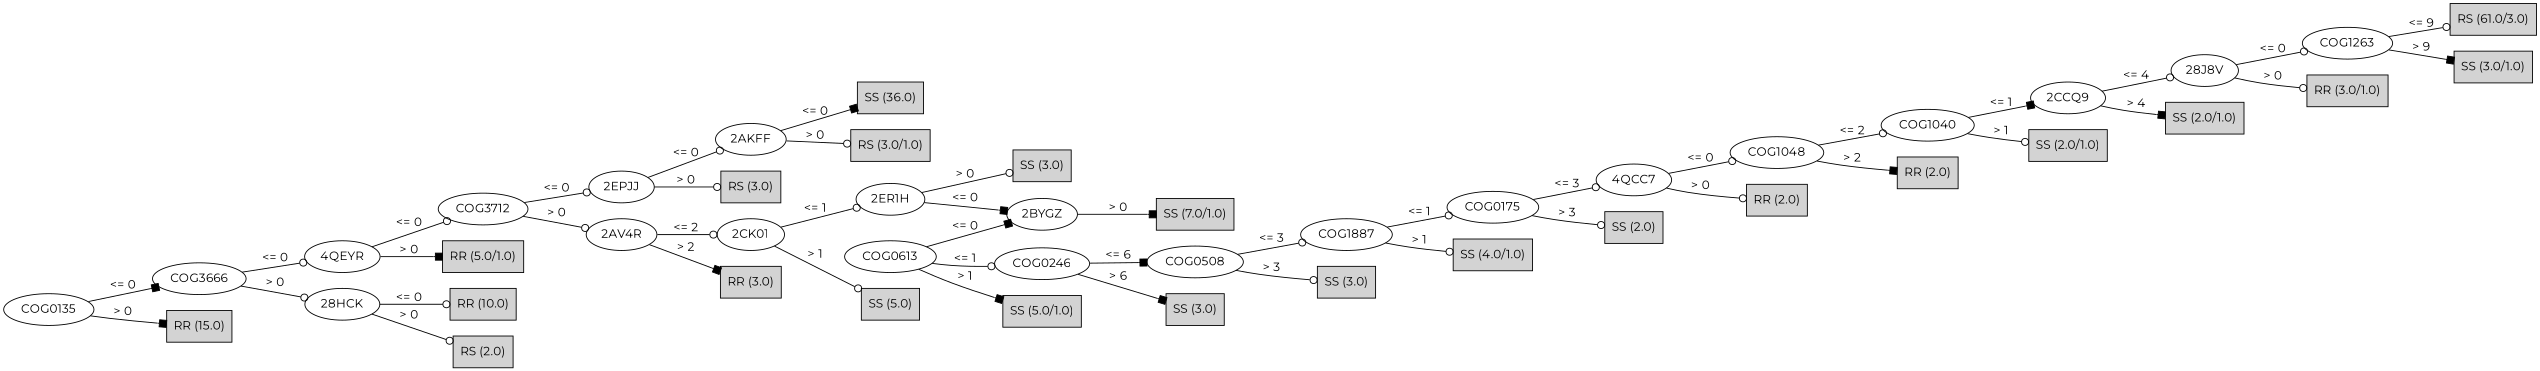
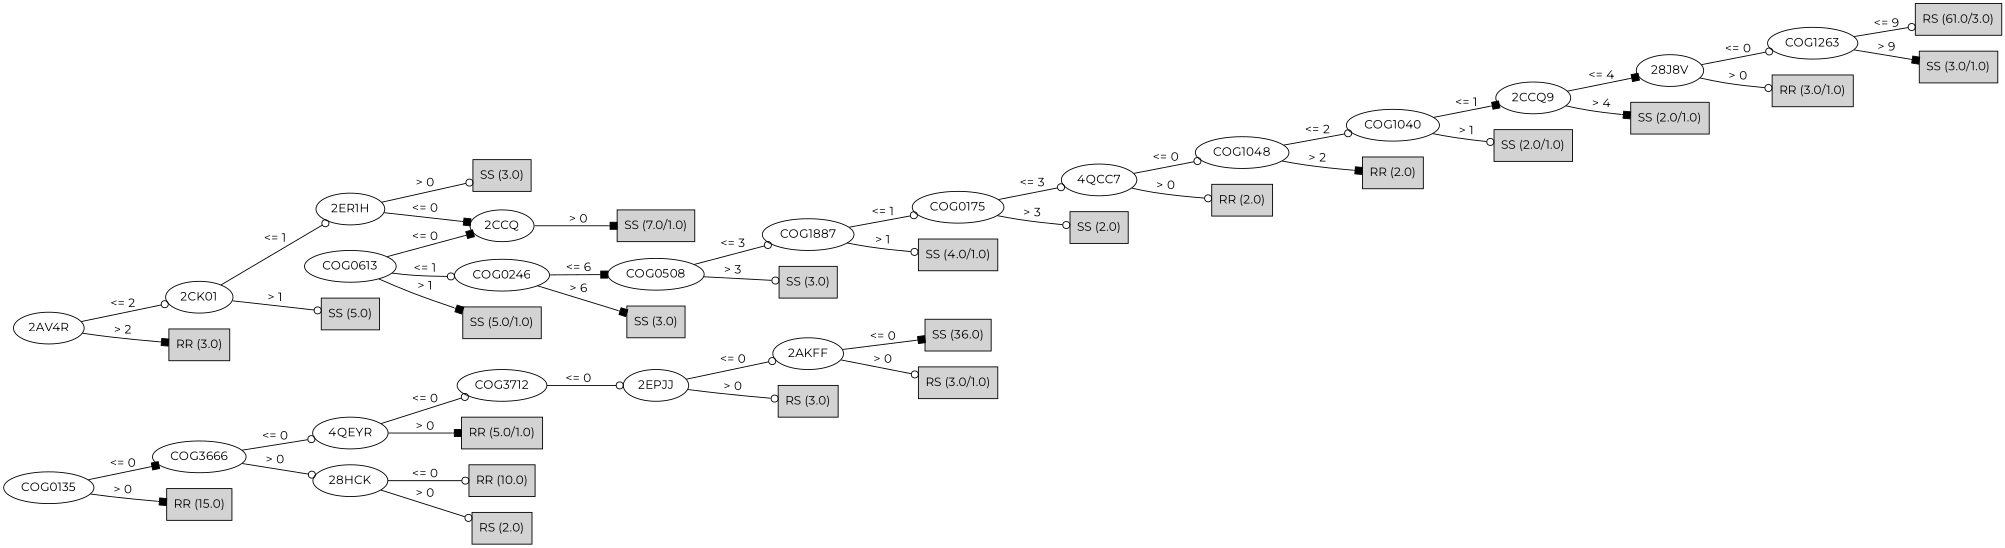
(2134, 85) -> (1599, 85)
(1042, 214) -> (502, 226)
(552, 222) -> none
